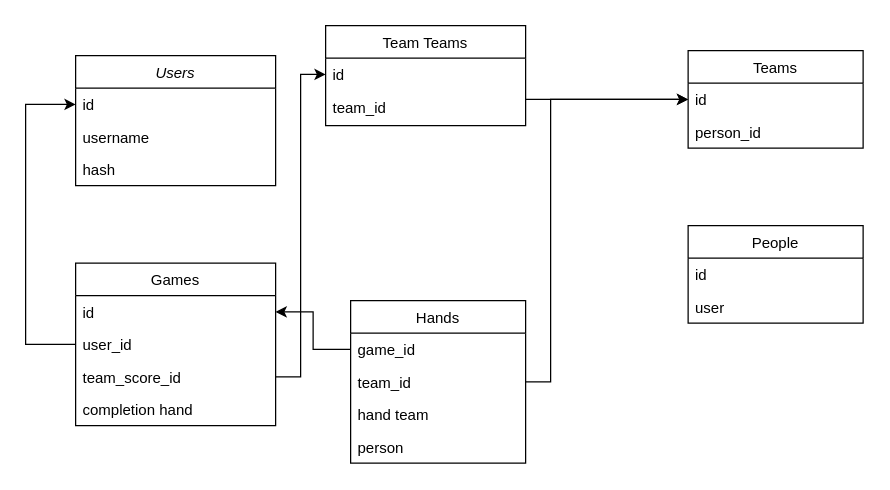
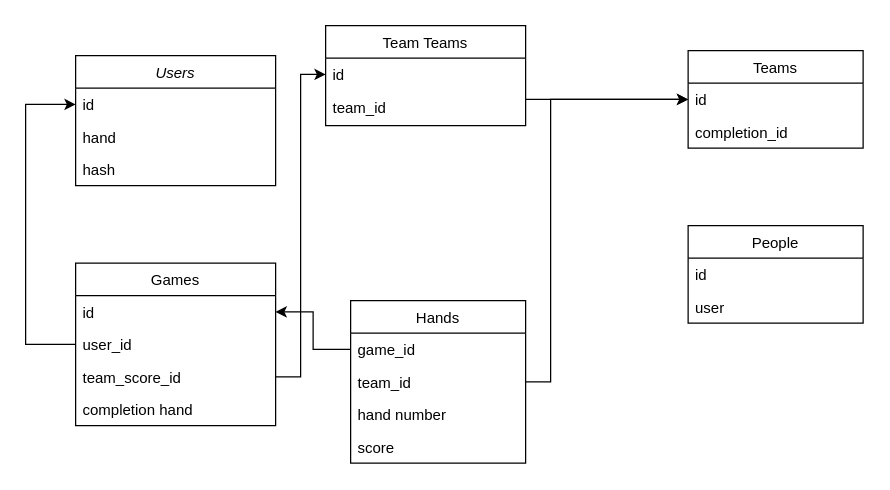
(731, 133) -> (744, 133)
(116, 138) -> (99, 138)
(393, 415) -> (402, 415)
(383, 448) -> (379, 448)
